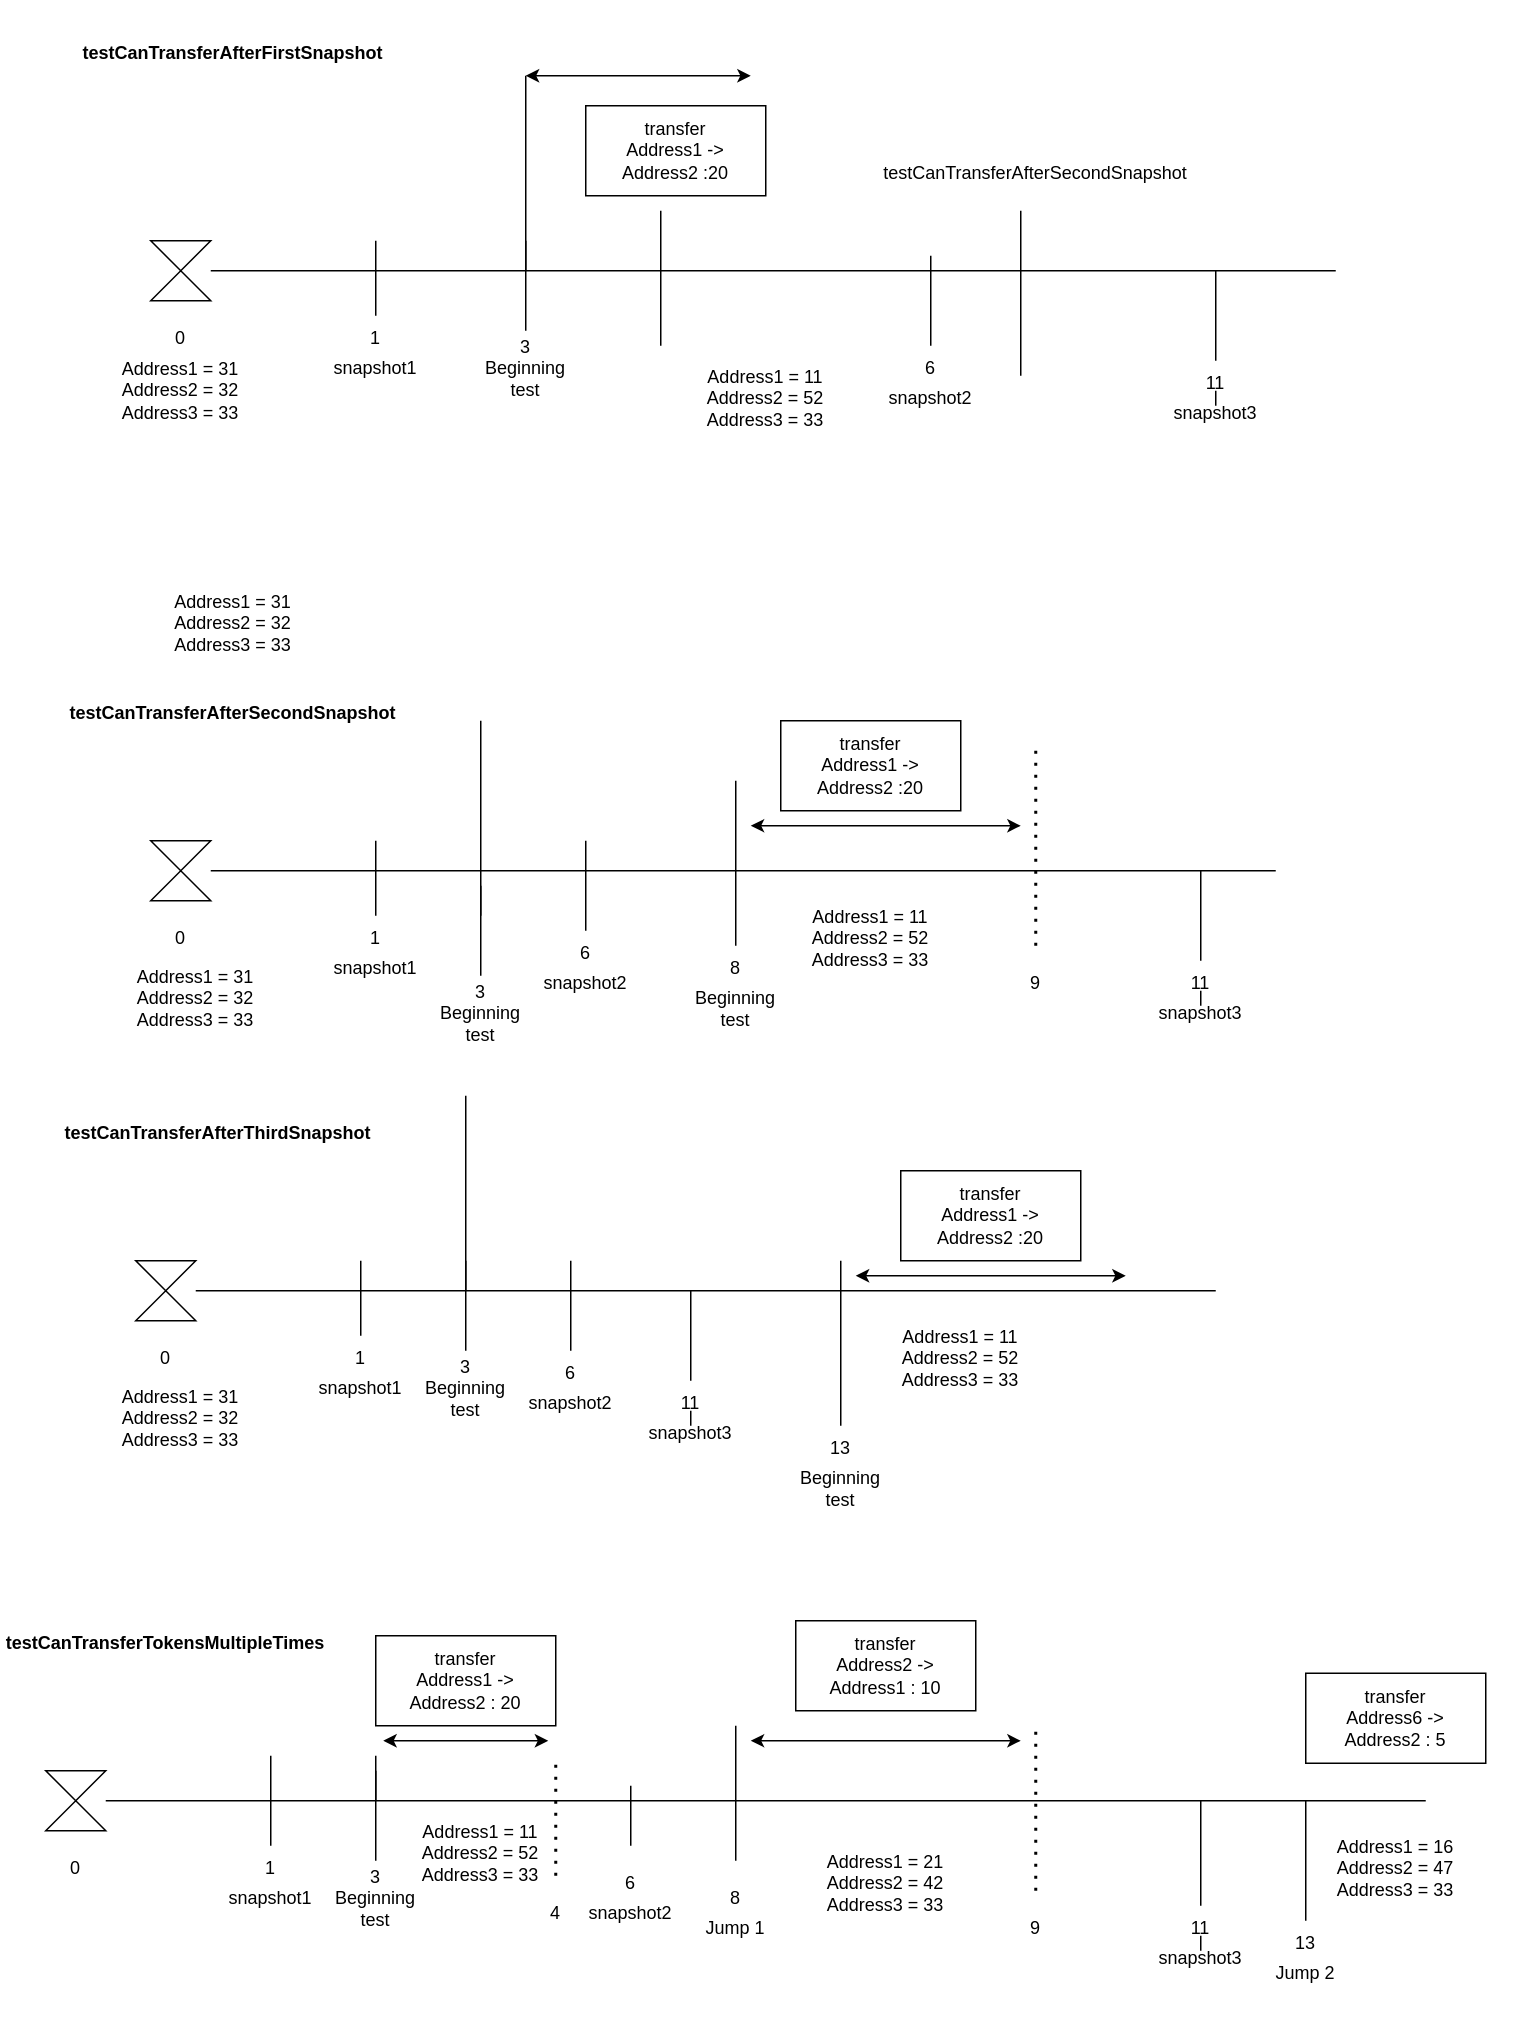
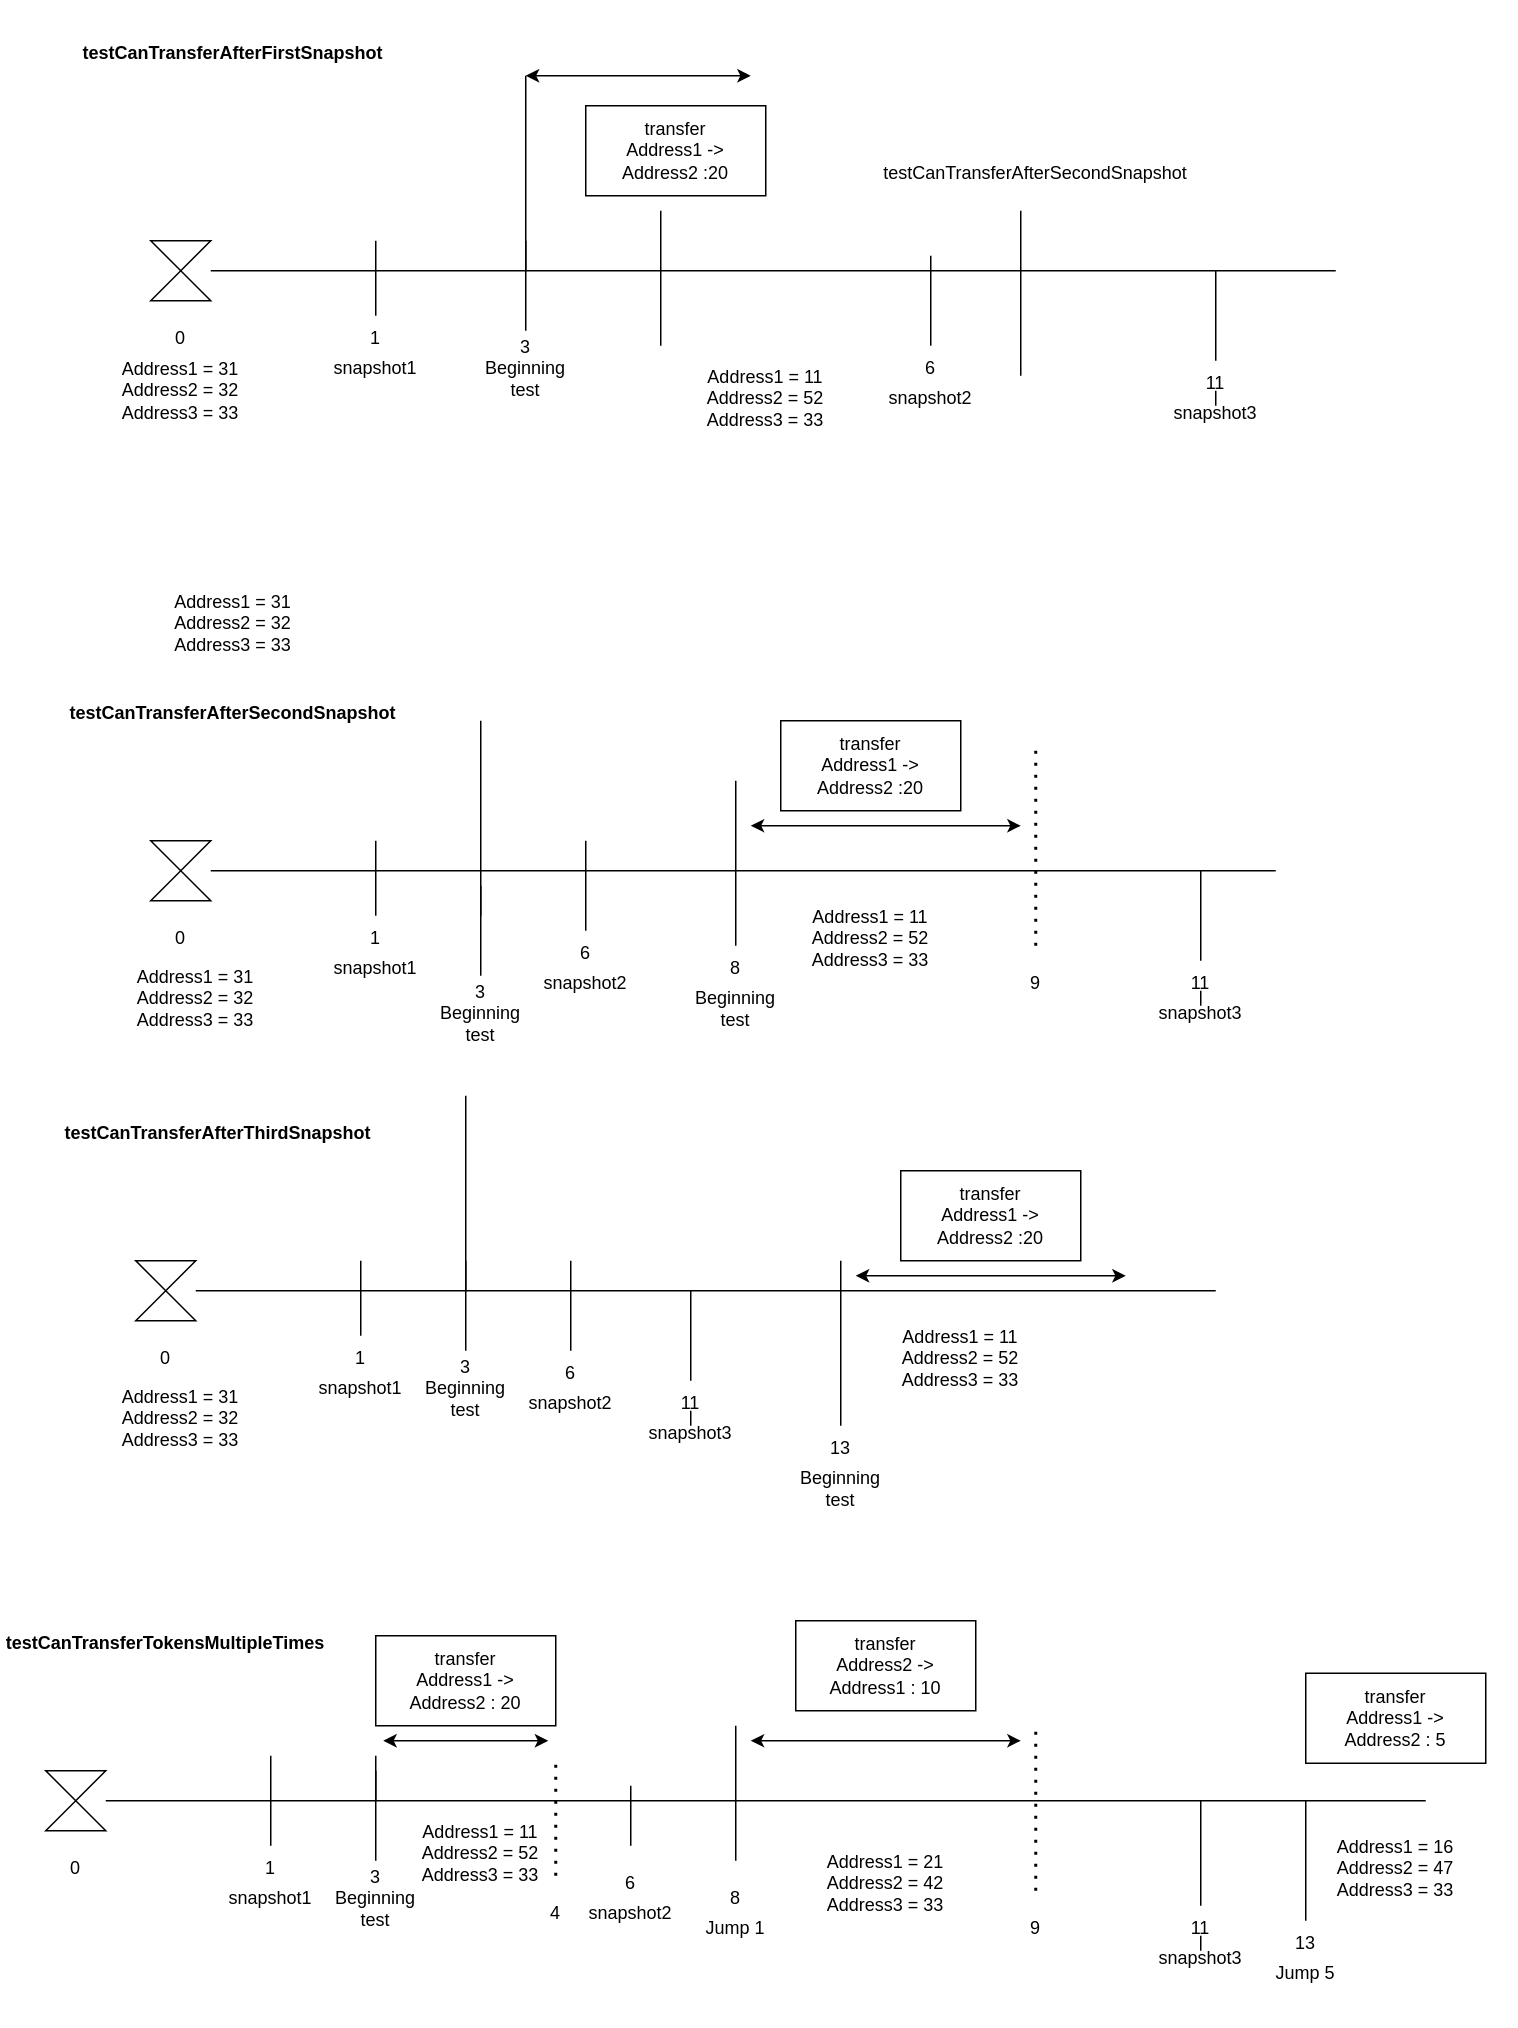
(1396, 1718) -> (1396, 1718)
(1306, 1973) -> (1306, 1973)
